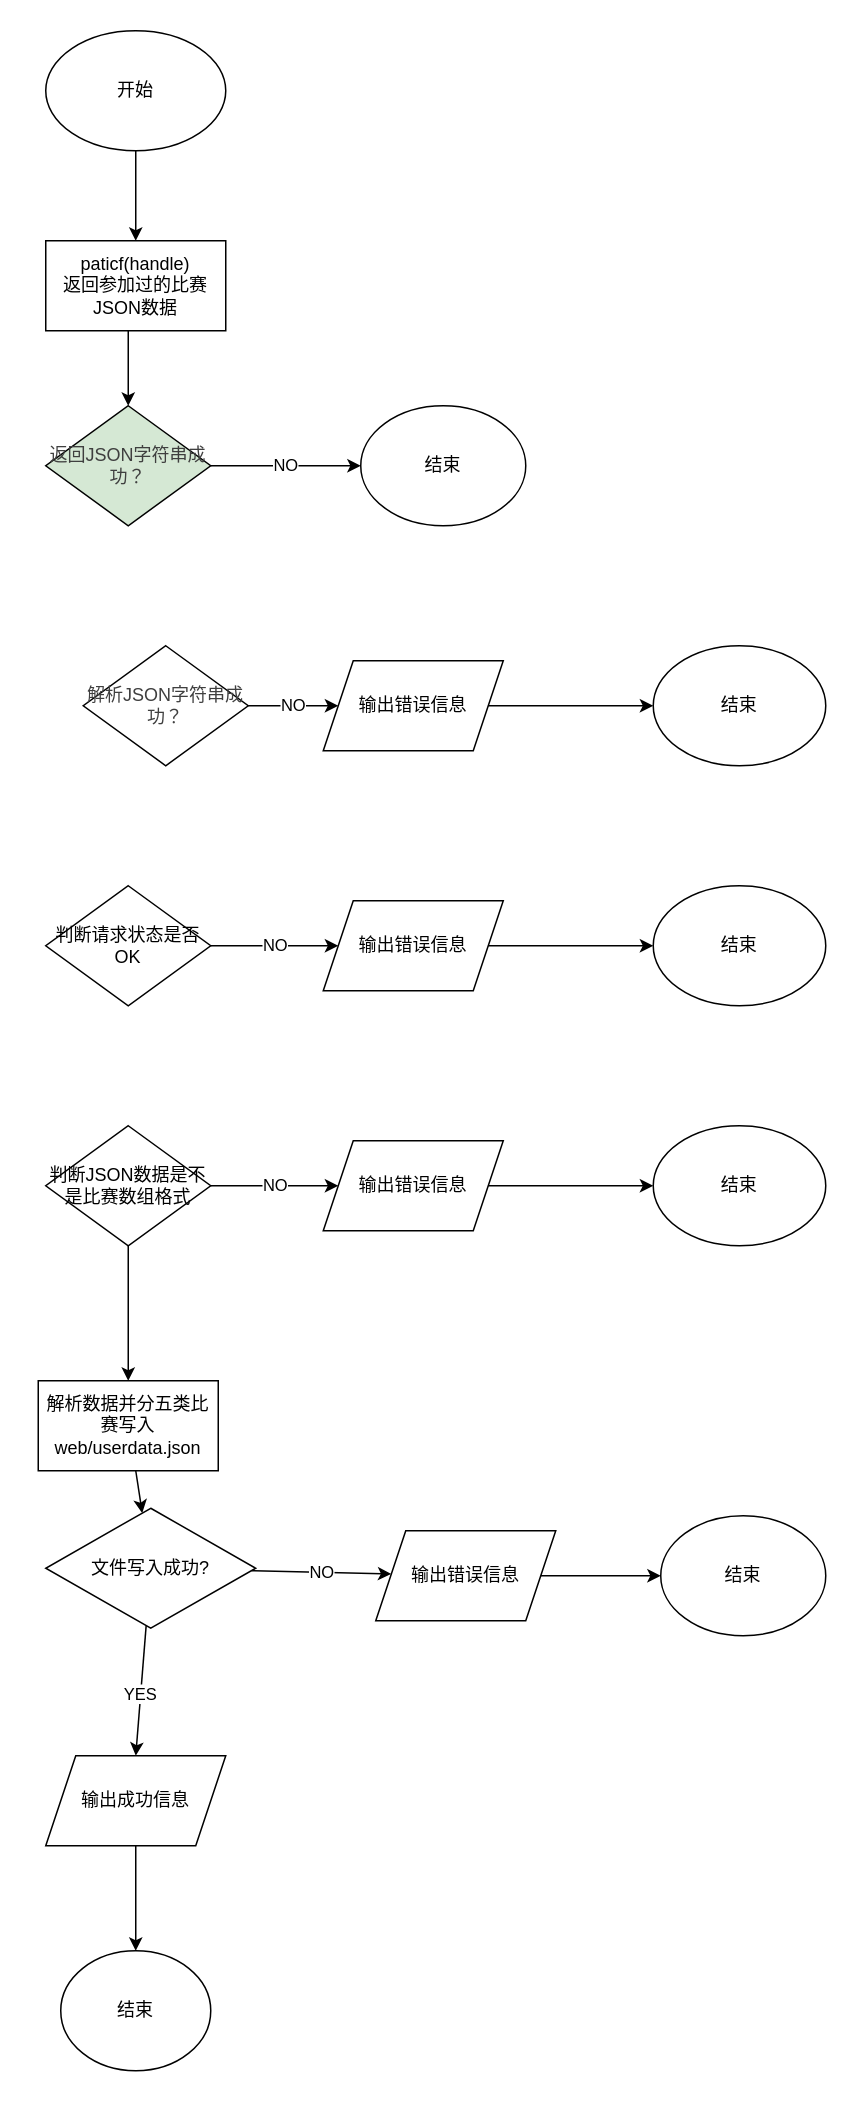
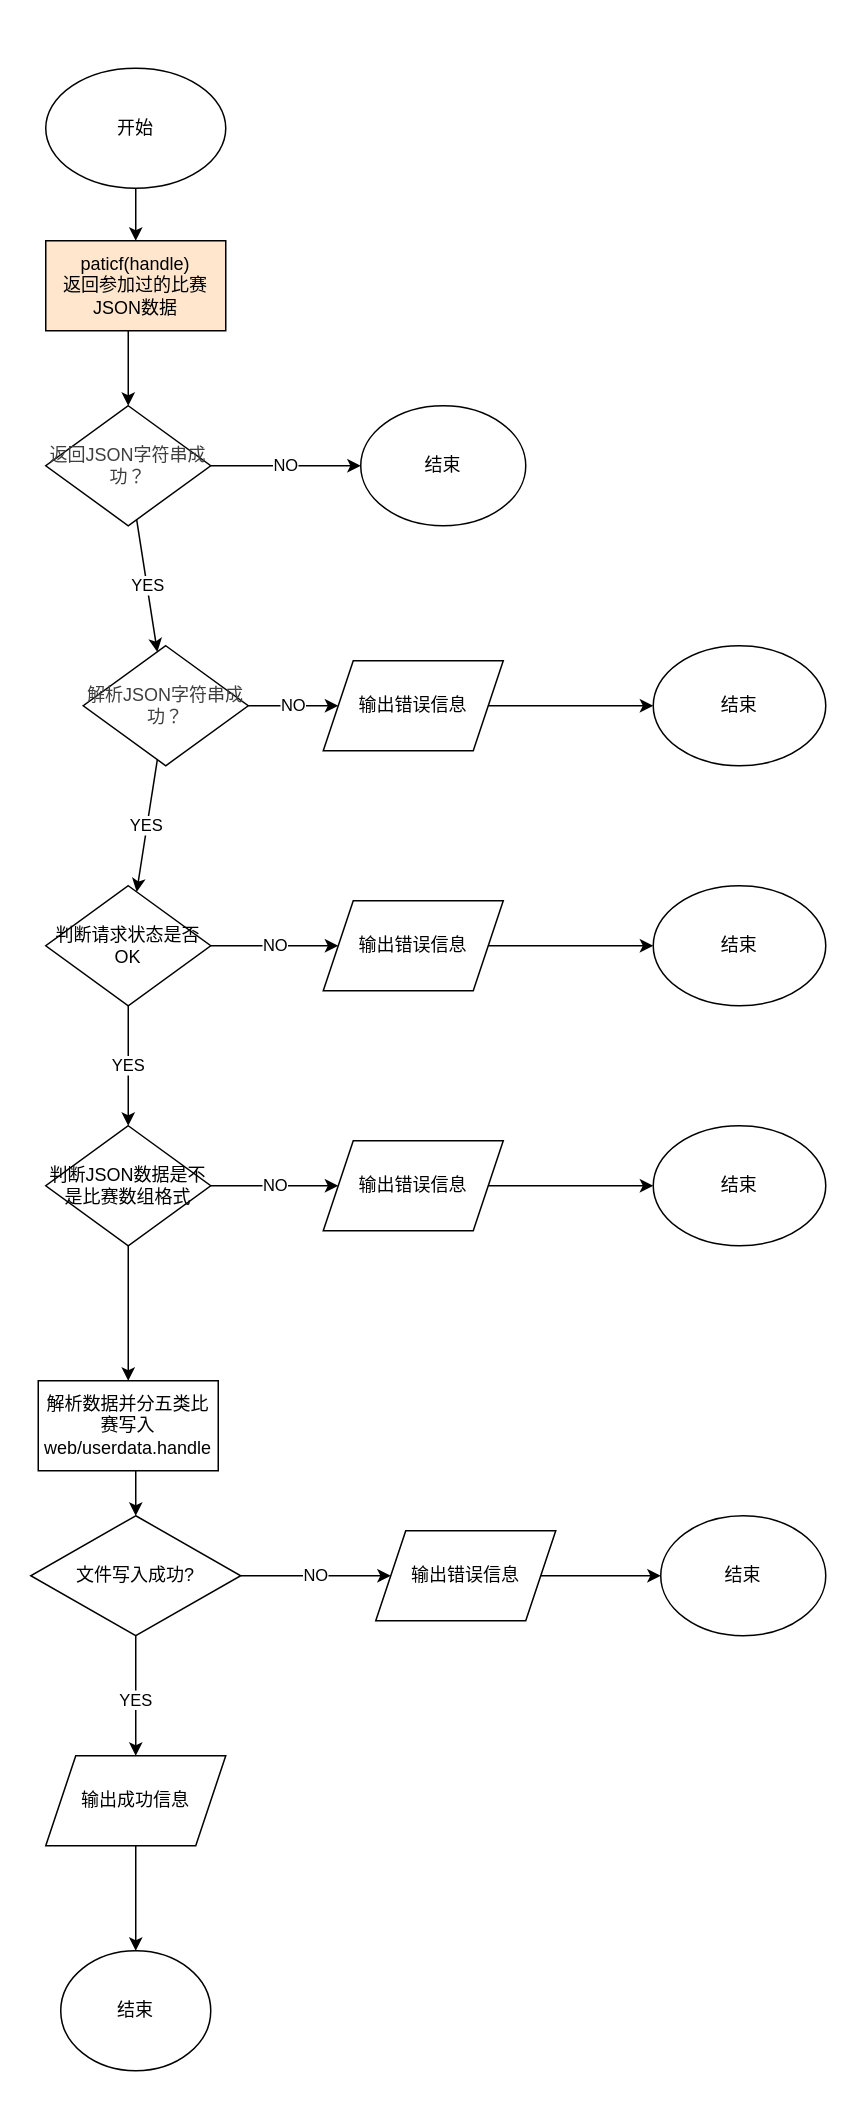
(136, 91) -> (136, 128)
(136, 286) -> (136, 286)
(128, 466) -> (128, 466)
none -> (146, 581)
none -> (148, 821)
none -> (128, 1061)
(128, 1426) -> (128, 1426)
(151, 1568) -> (136, 1576)
